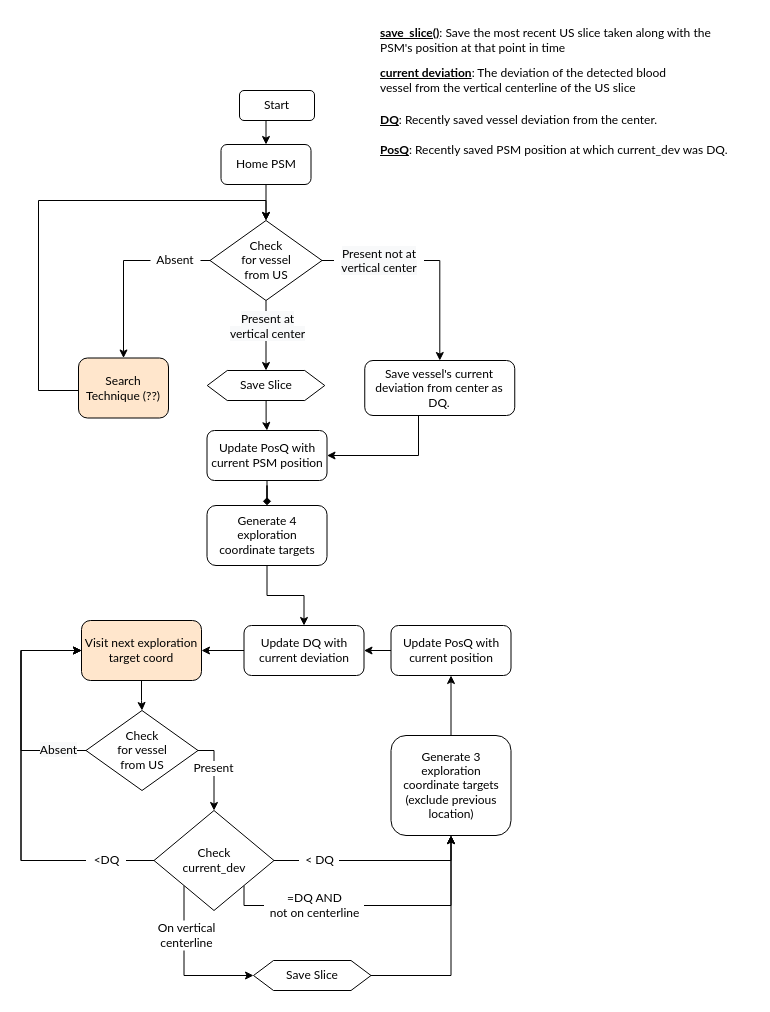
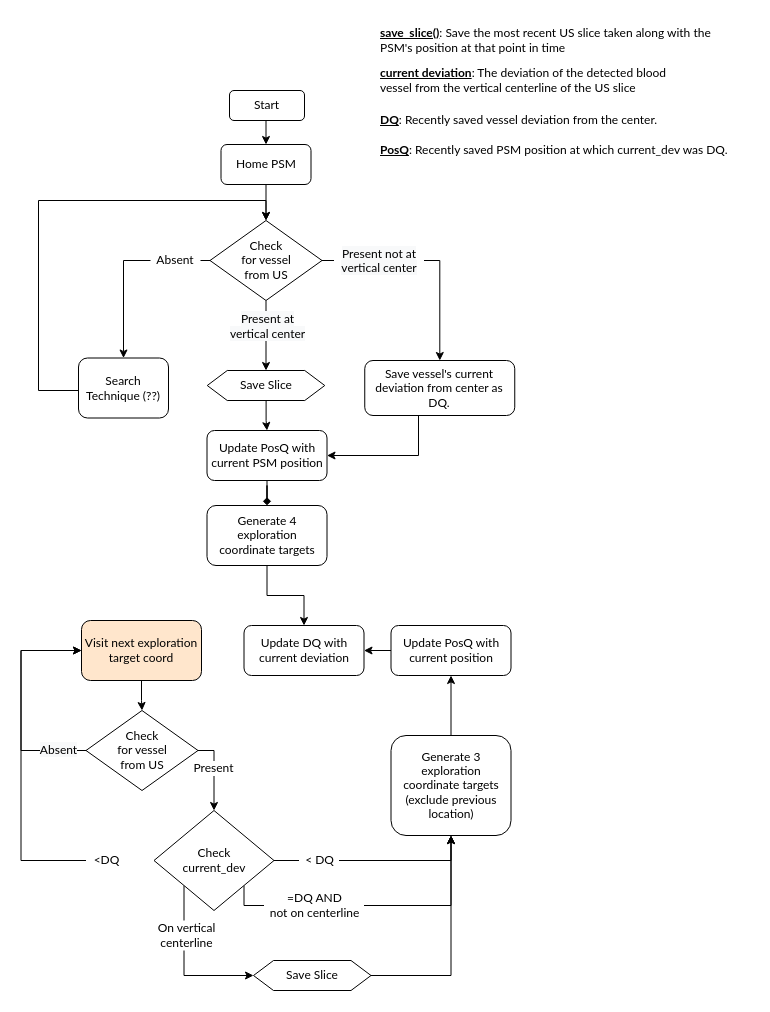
(277, 106) -> (267, 106)
(124, 388) -> (124, 388)
(226, 651) -> none
(139, 861) -> none
